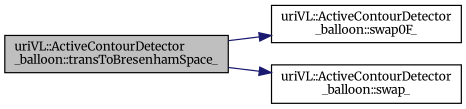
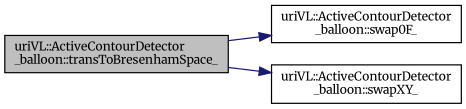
(366, 84) -> (366, 84)
